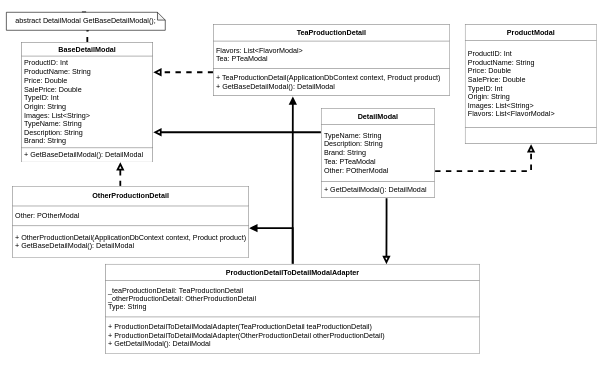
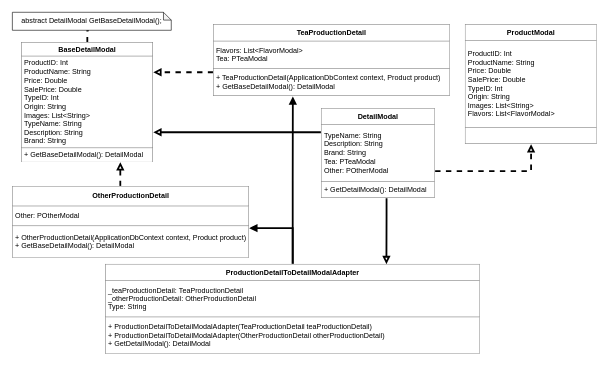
(86, 21) -> (92, 21)
